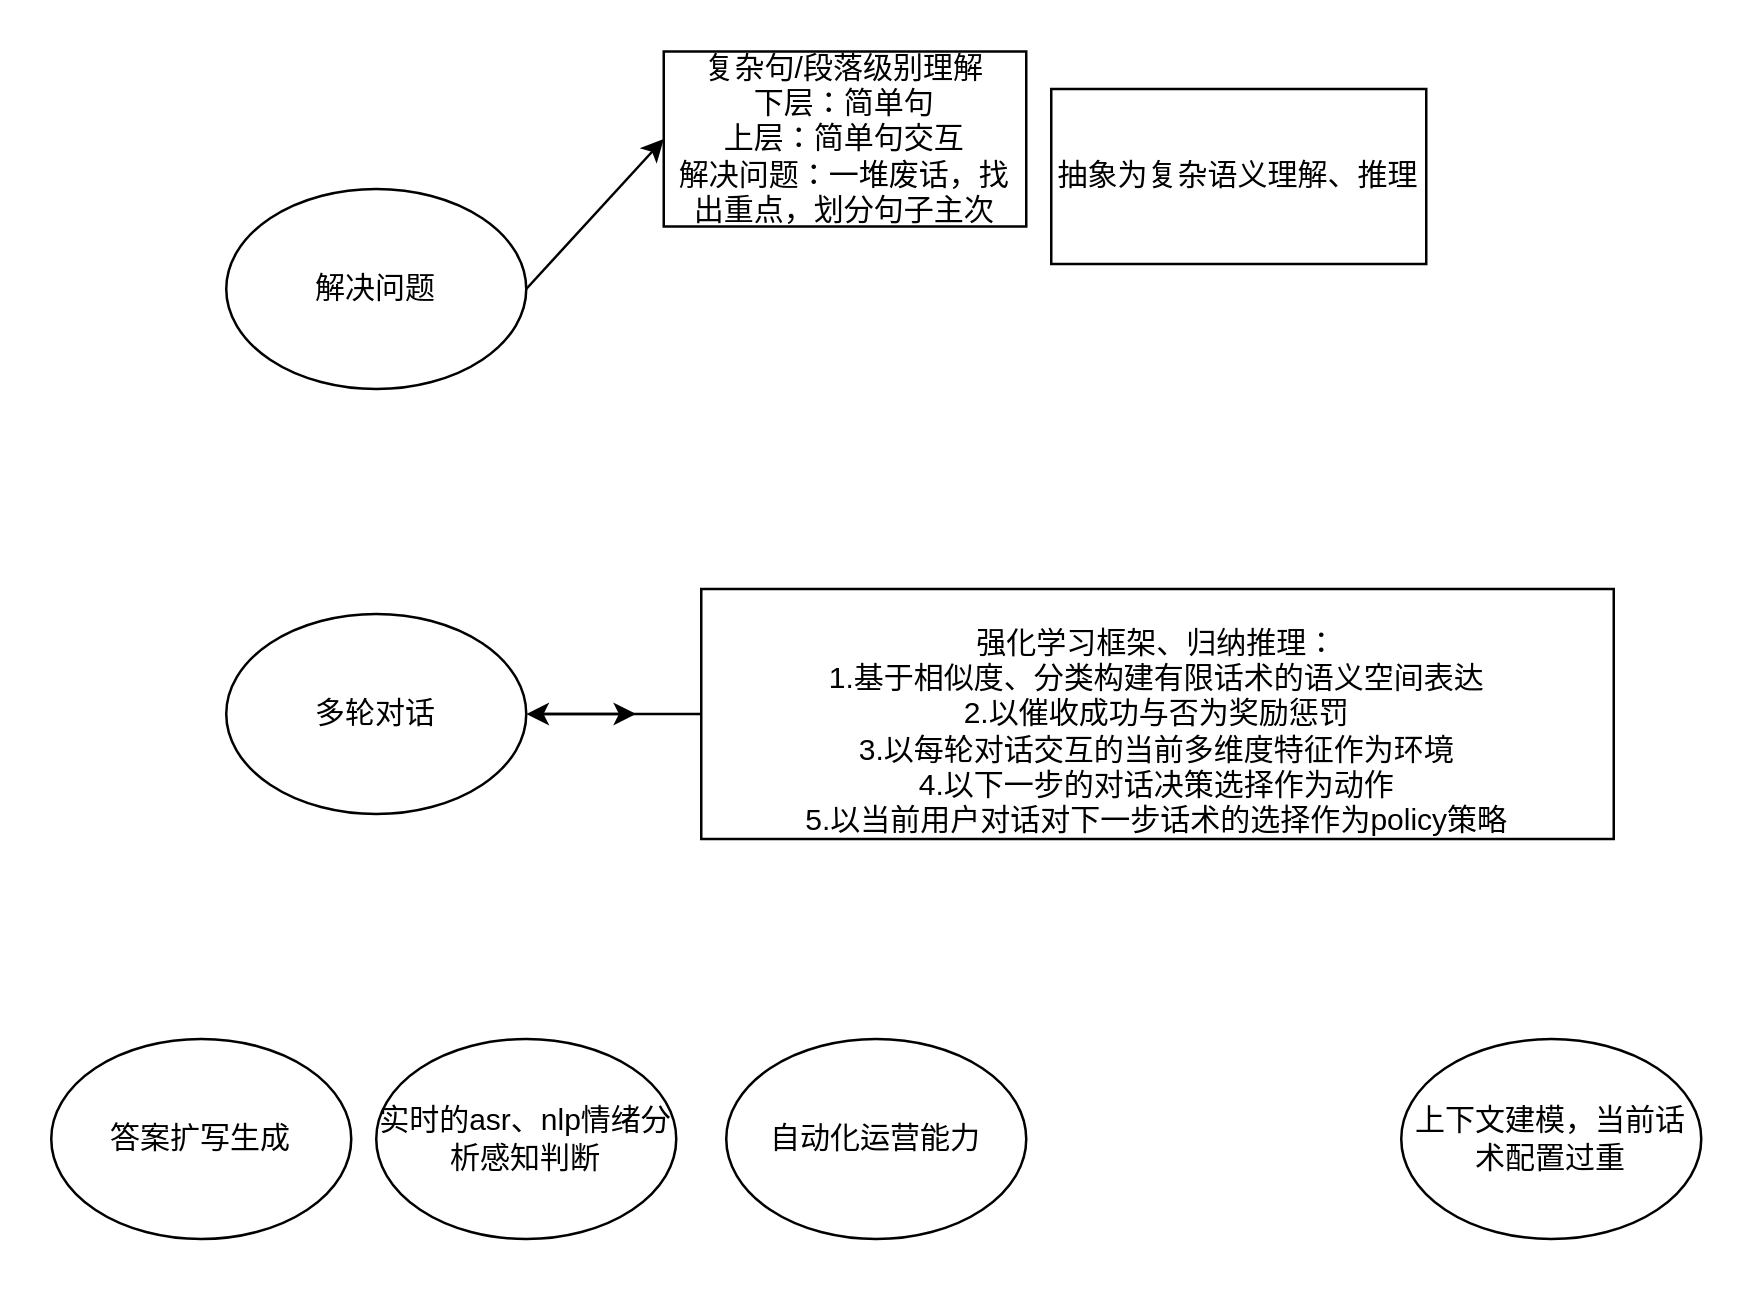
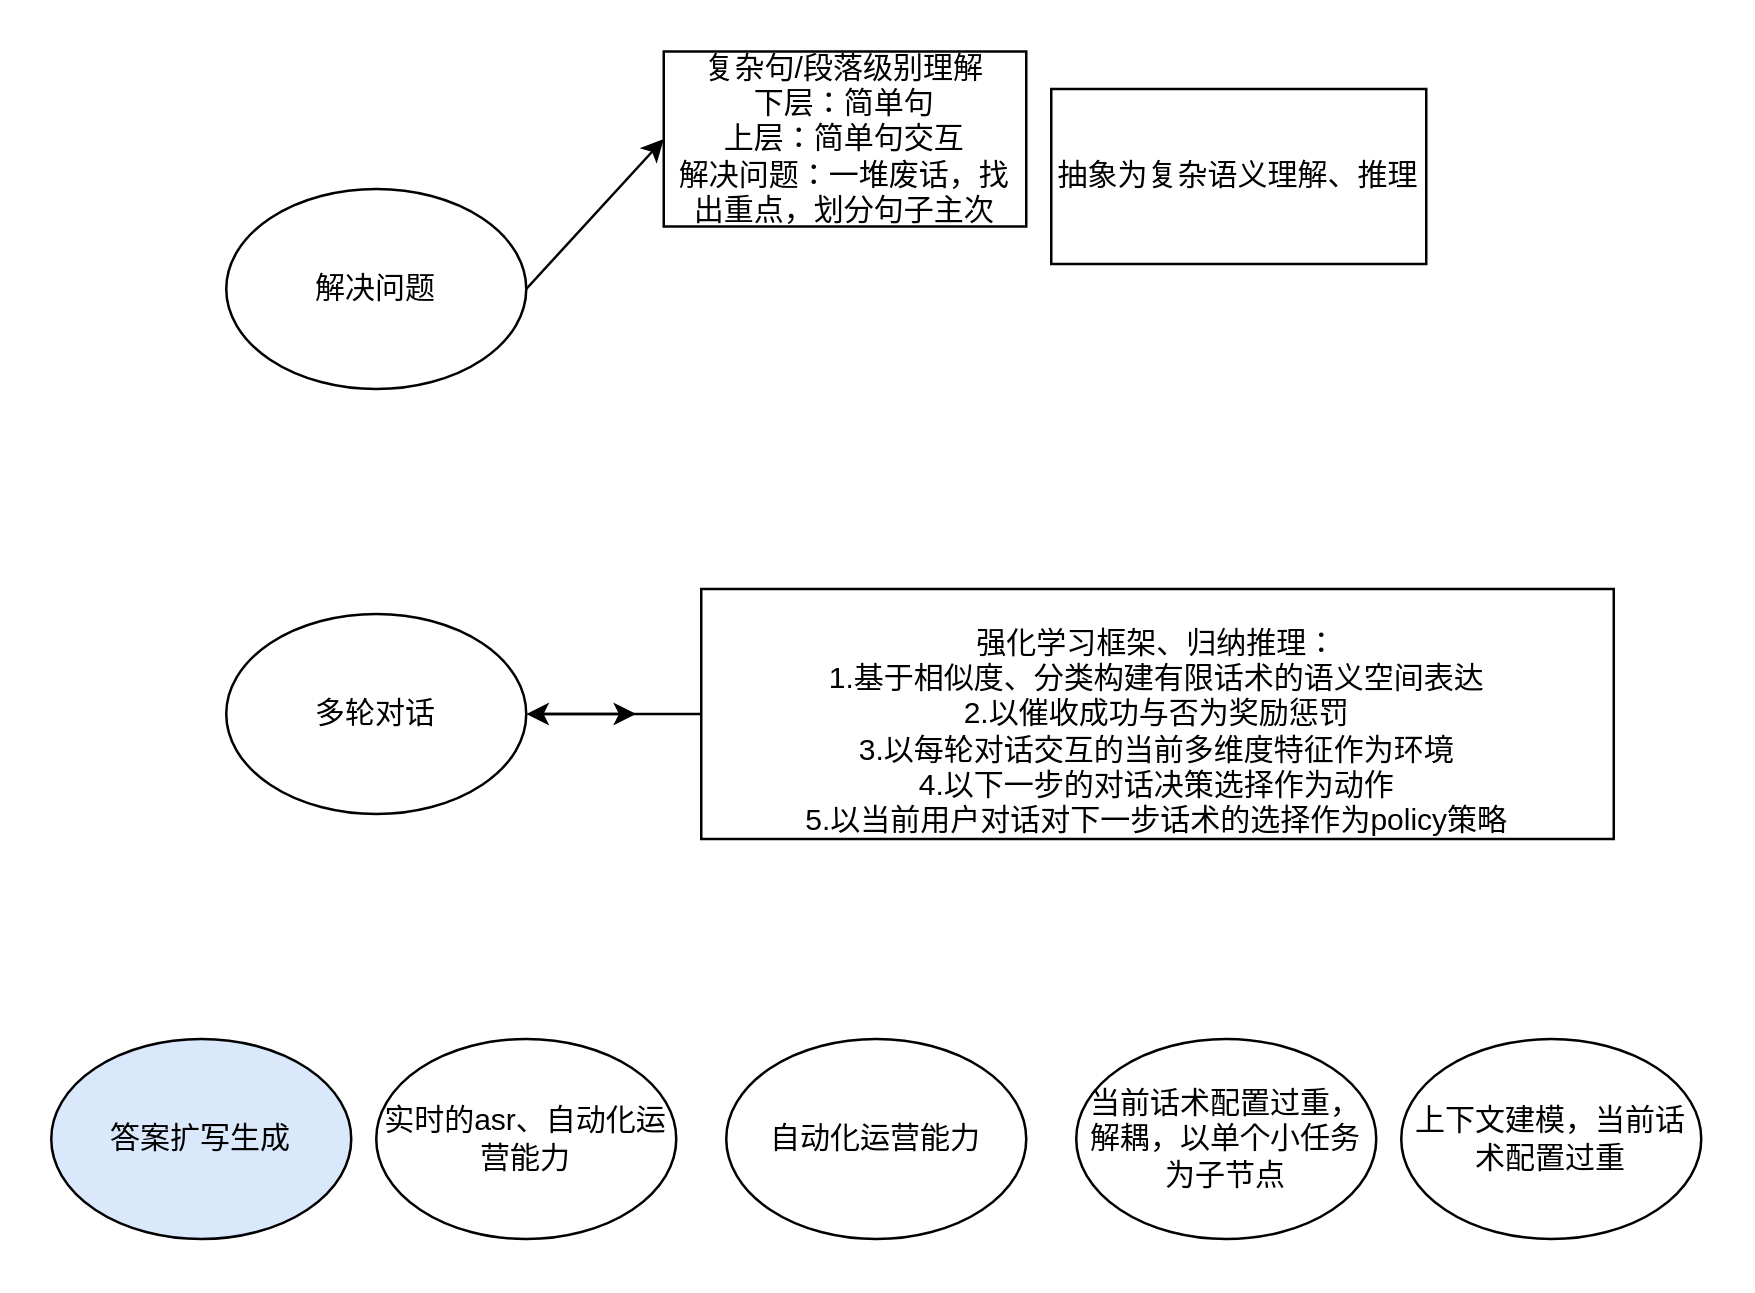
(201, 1139) -> (201, 1139)
(526, 1139) -> (526, 1139)
none -> (1226, 1139)
